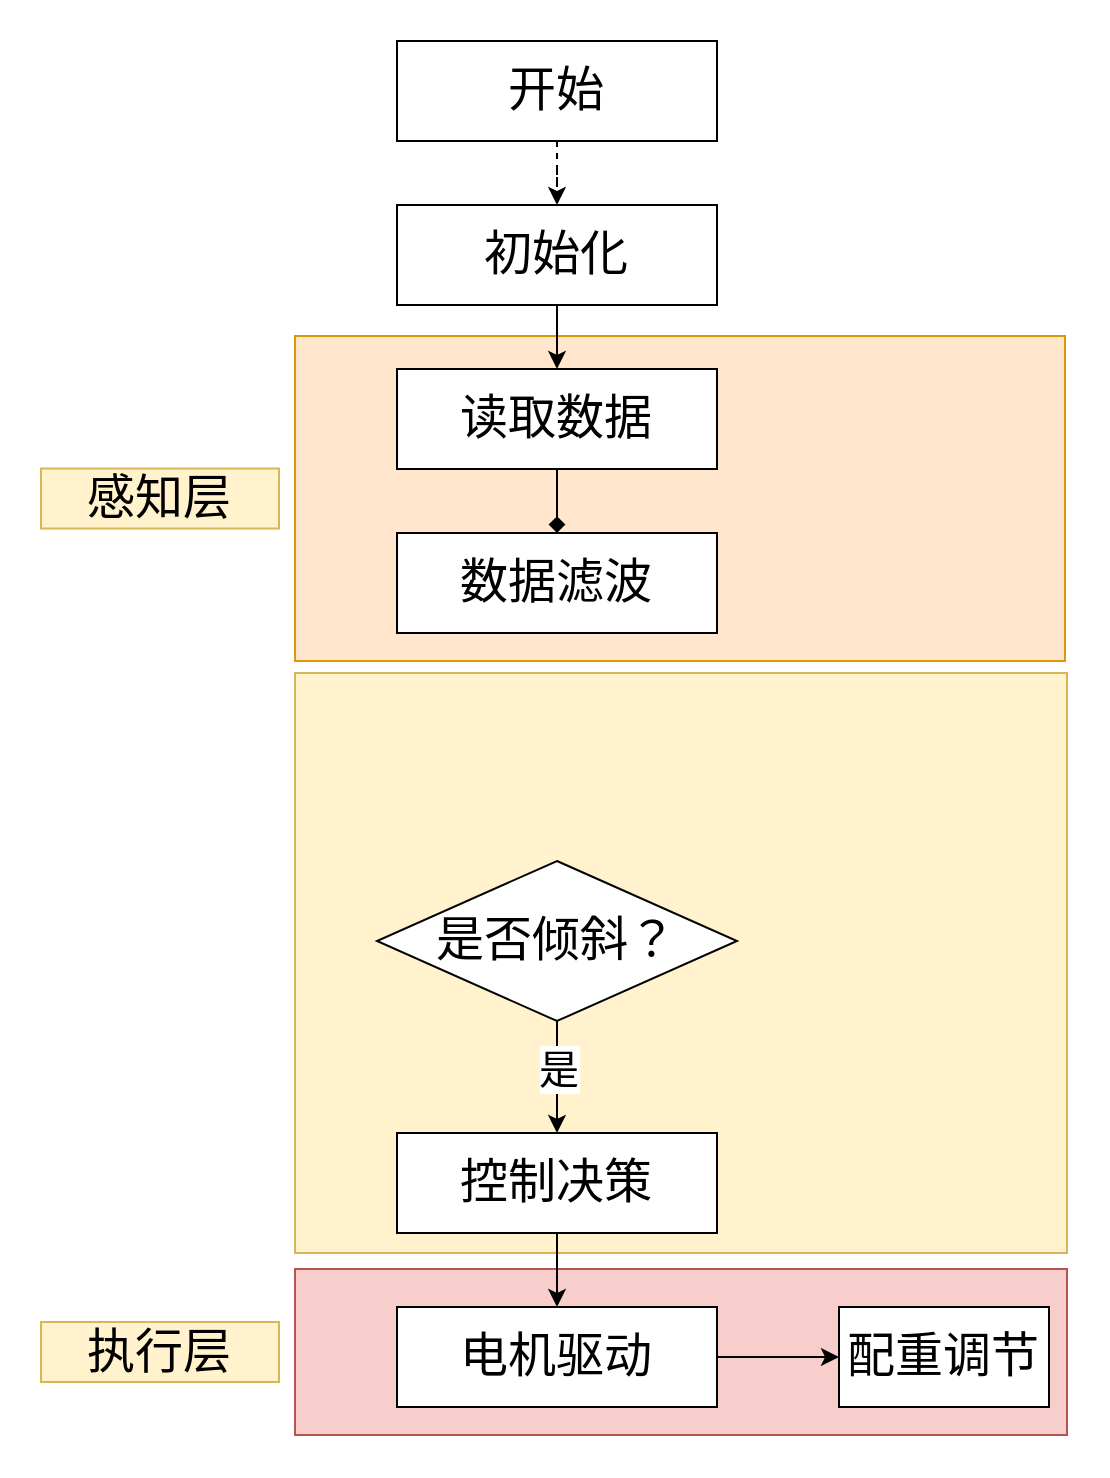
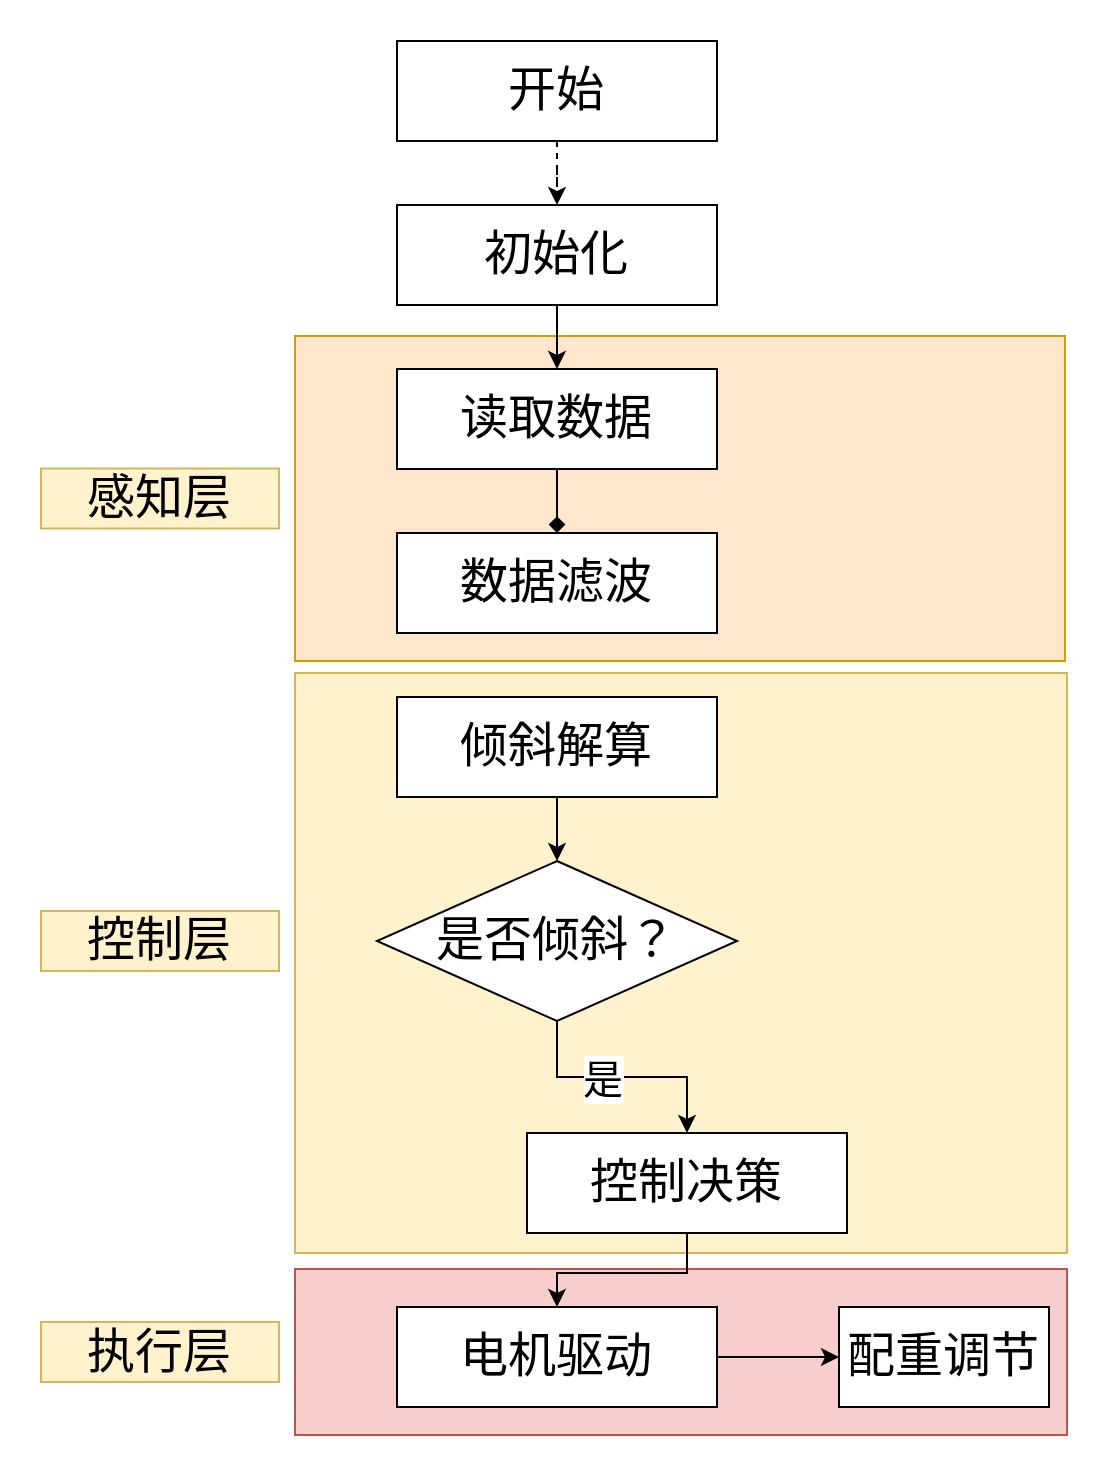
none -> (557, 747)
none -> (557, 836)
none -> (160, 941)
(557, 1183) -> (687, 1183)
